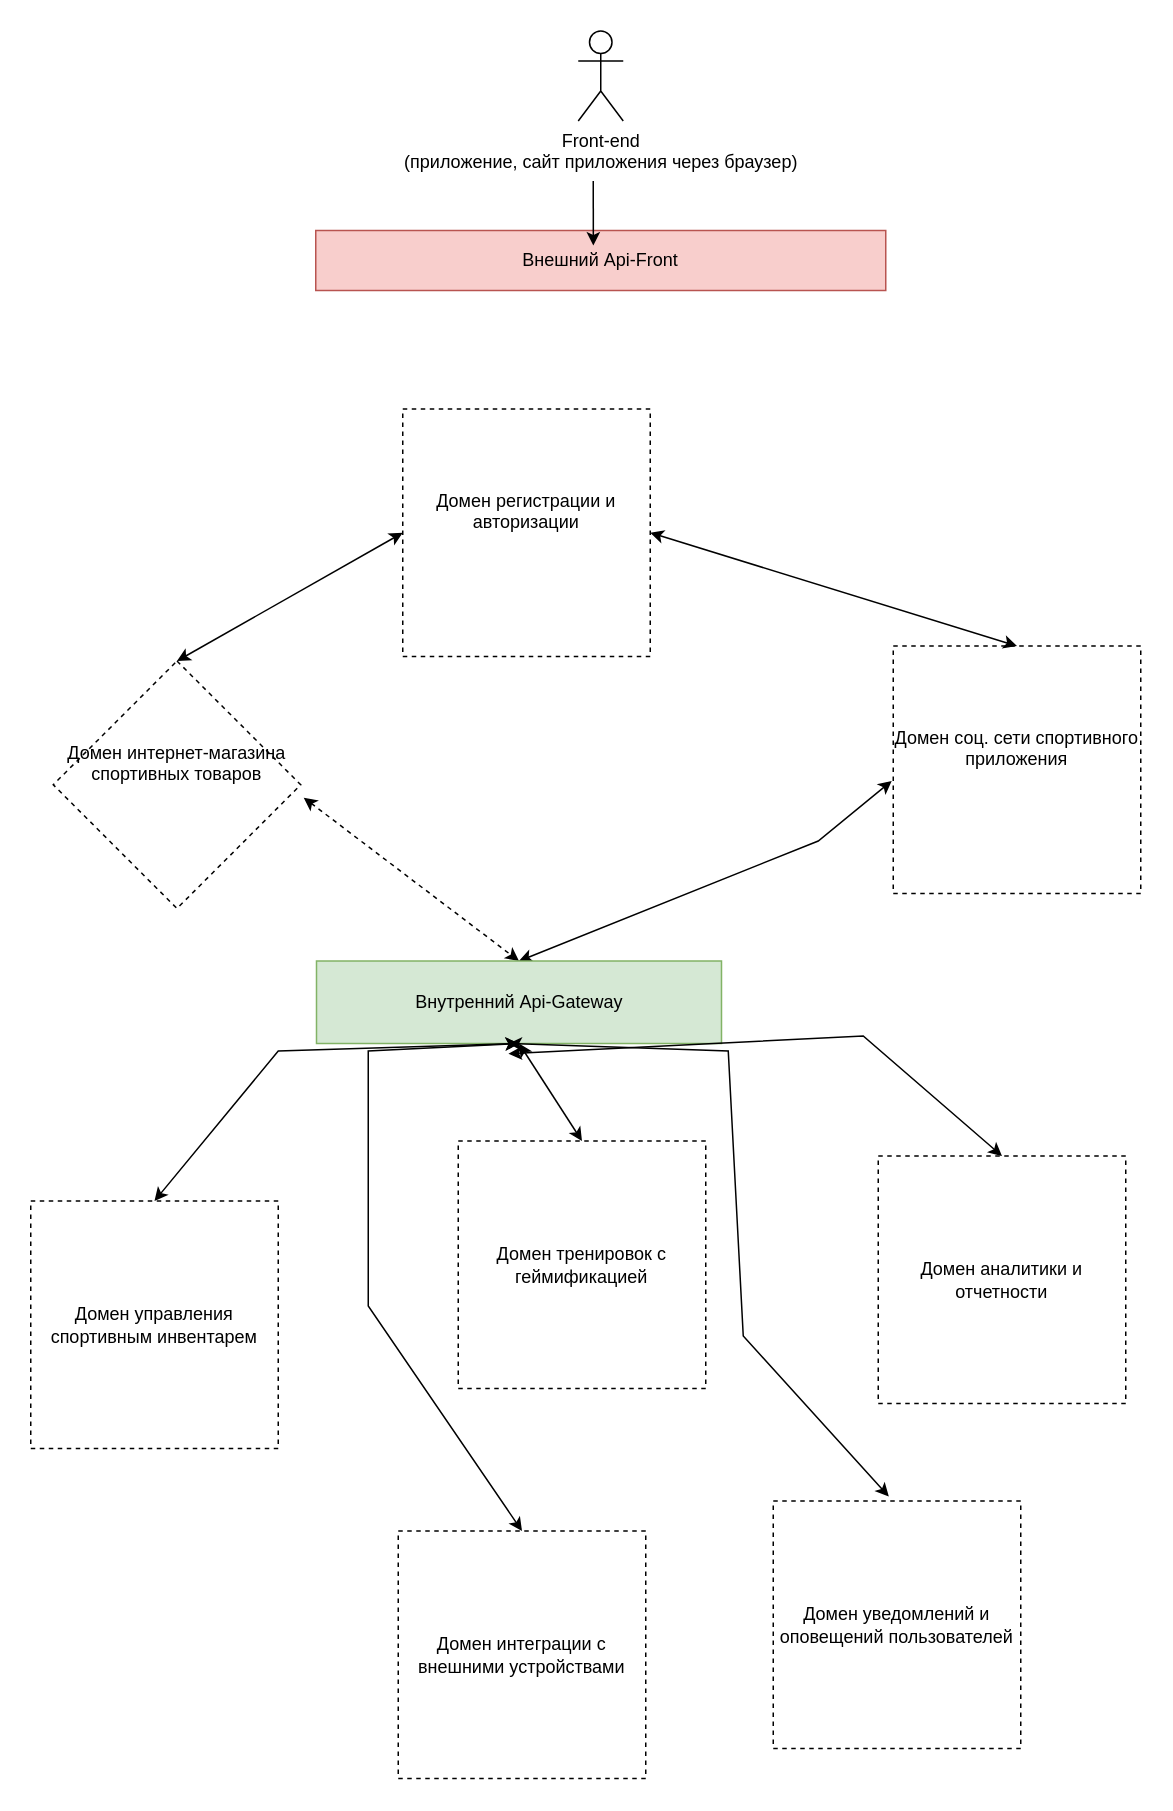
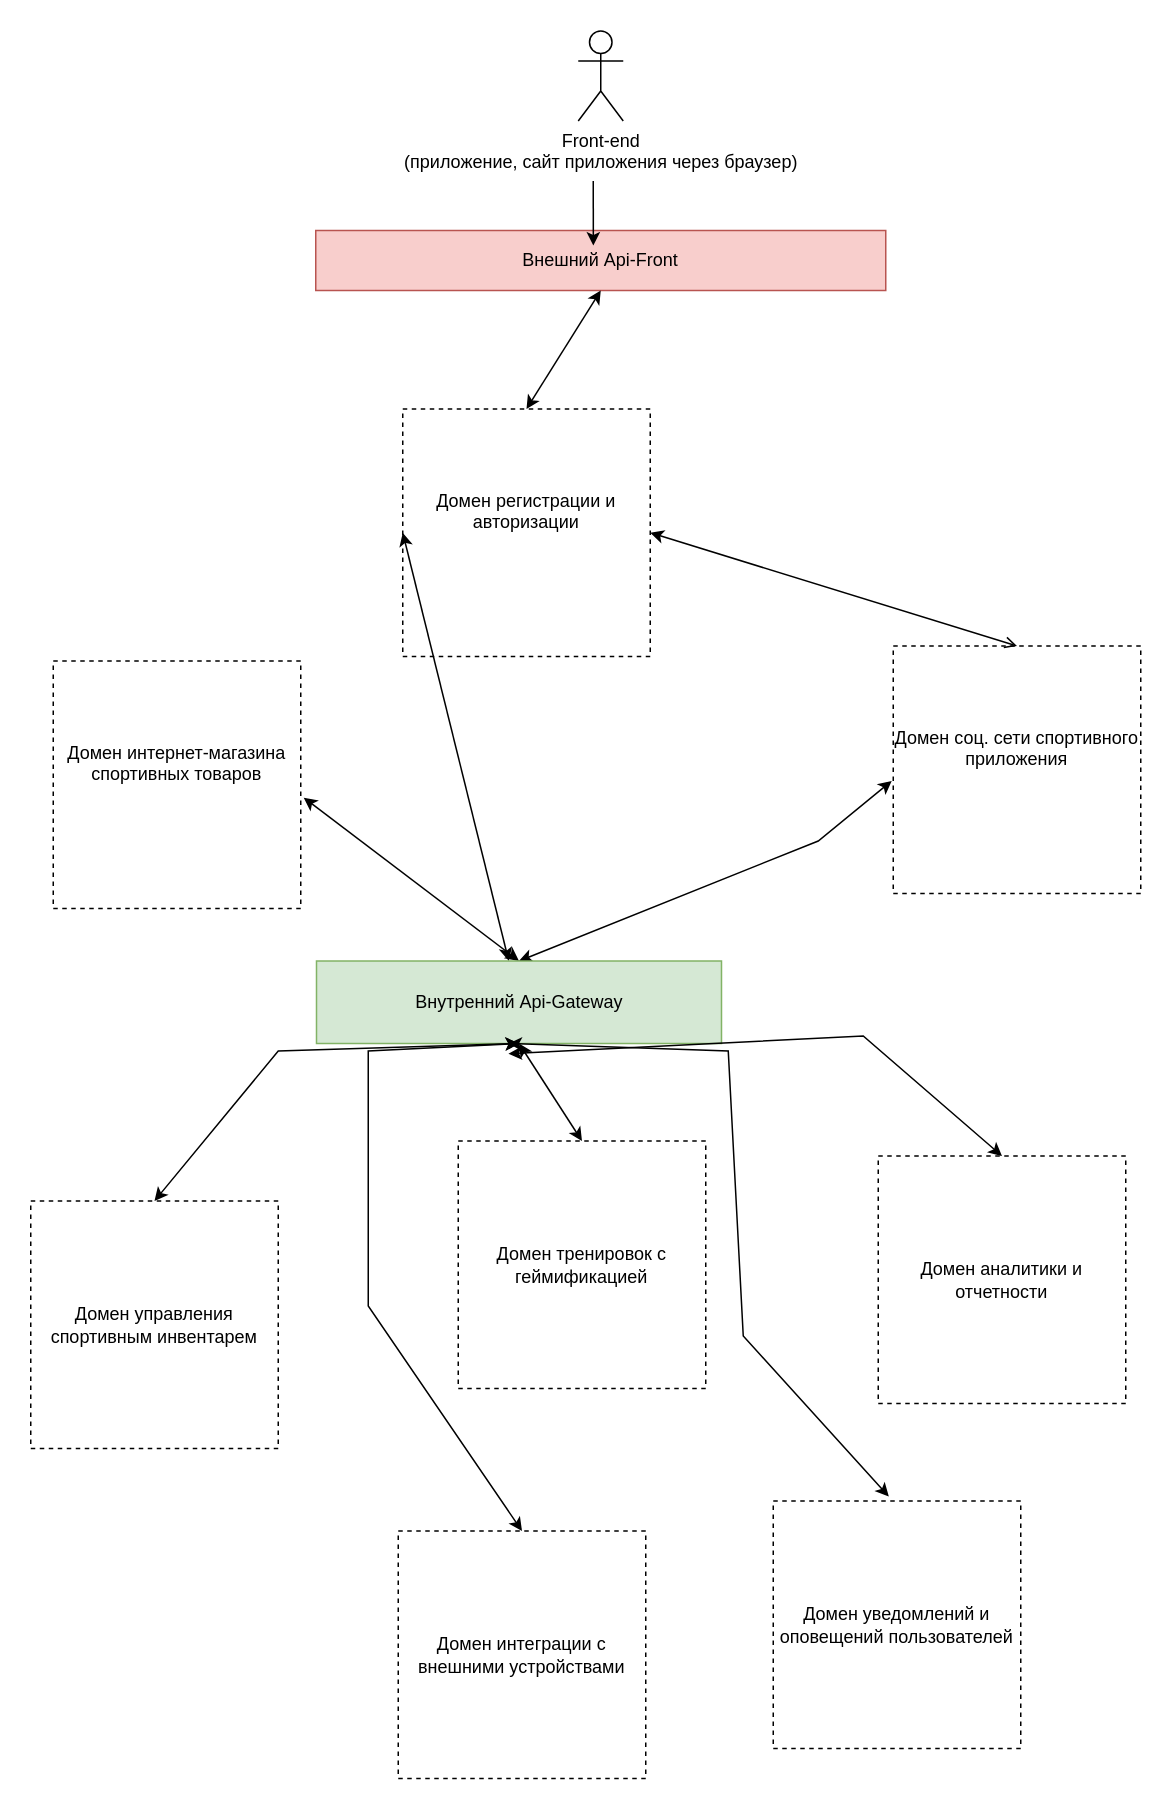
none -> (564, 350)
(290, 597) -> (455, 745)
(1006, 642) -> (1008, 643)
(177, 785) -> (177, 785)
(412, 879) -> (412, 879)
